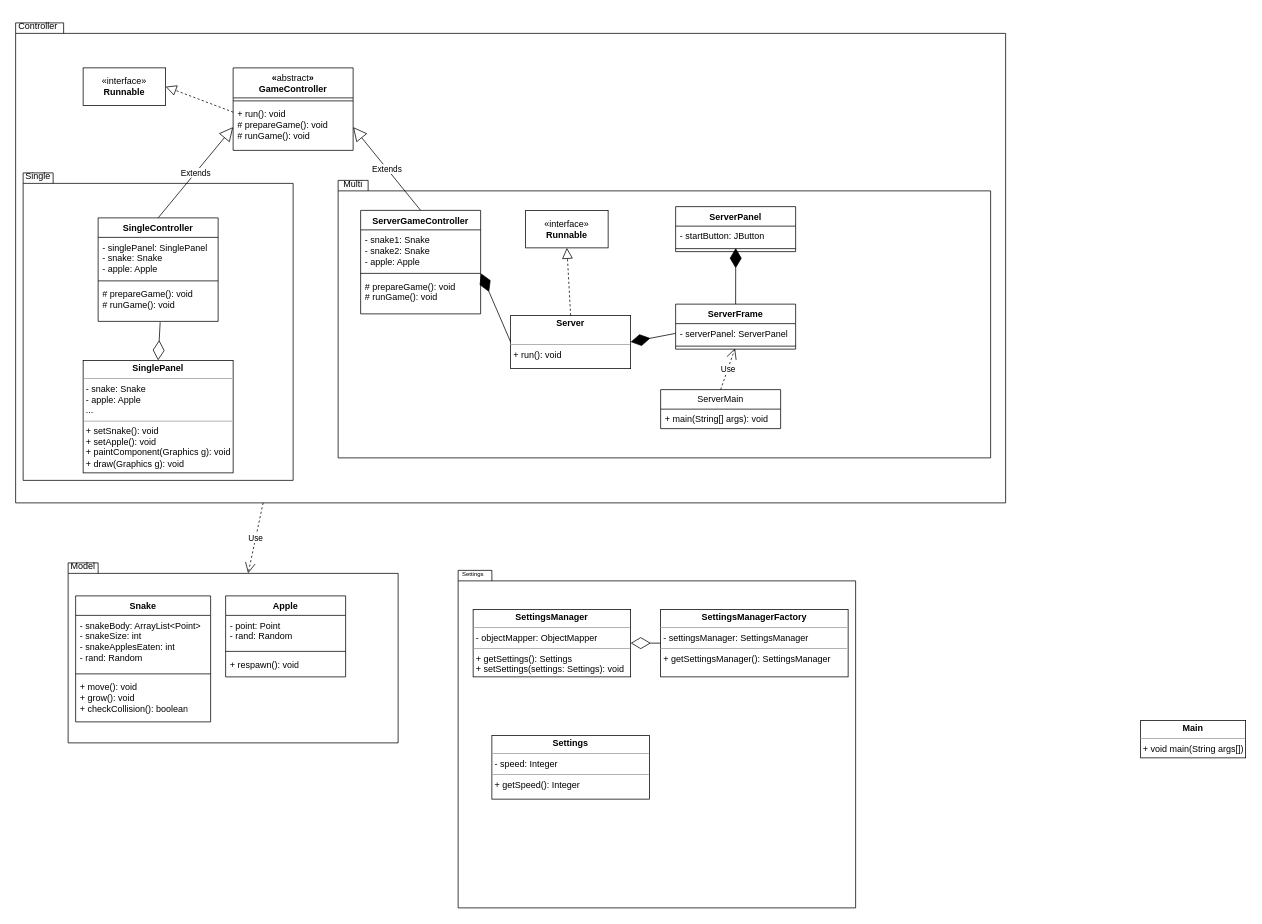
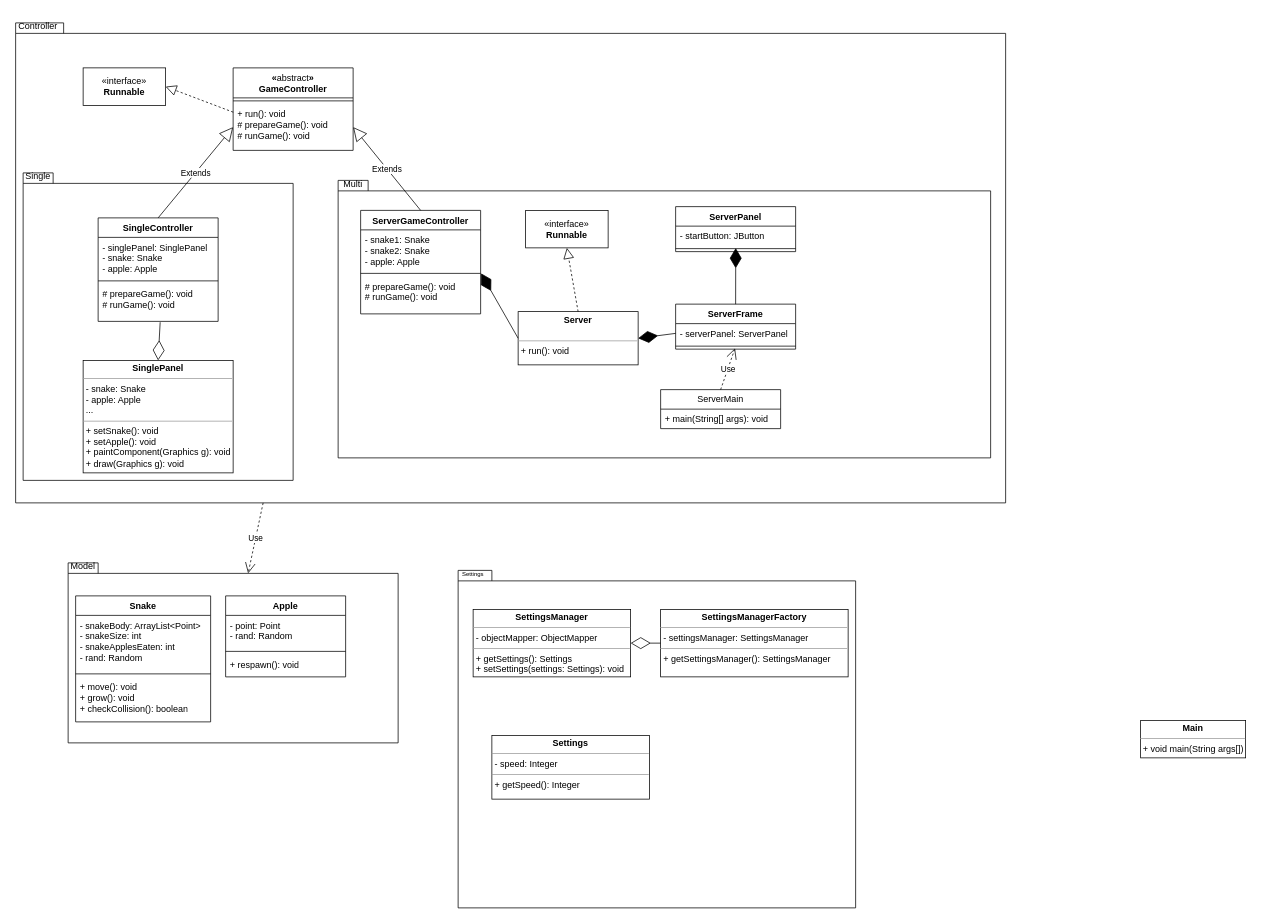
(570, 342) -> (578, 338)
